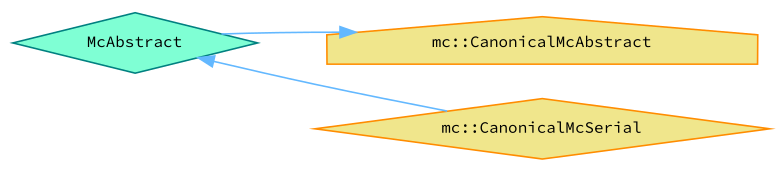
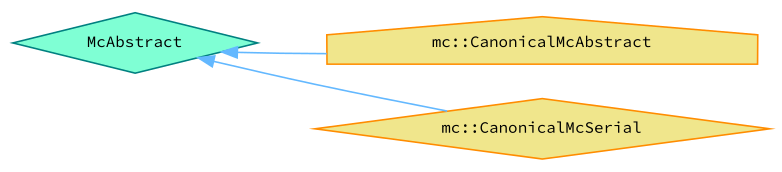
(281, 33) -> (282, 53)
